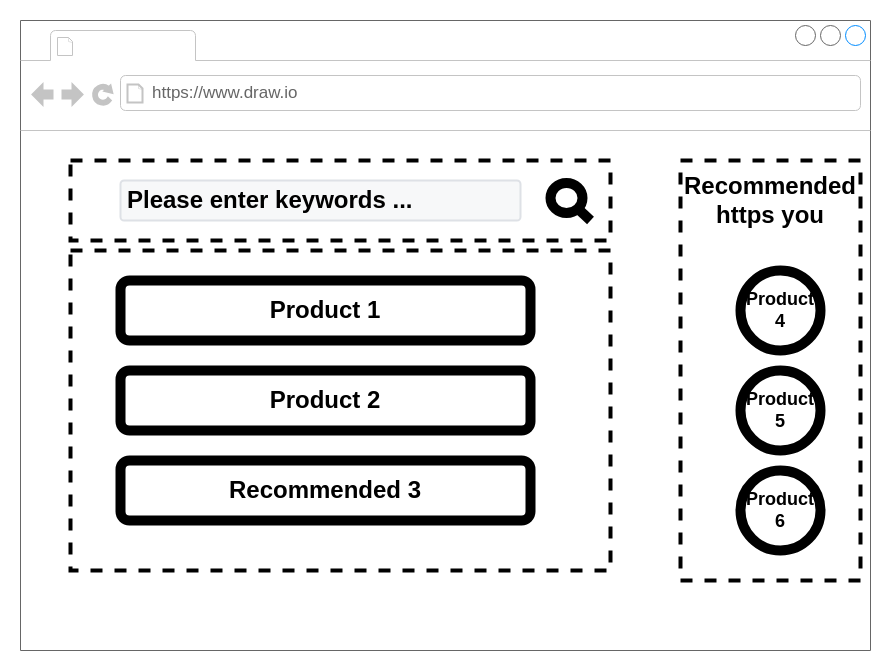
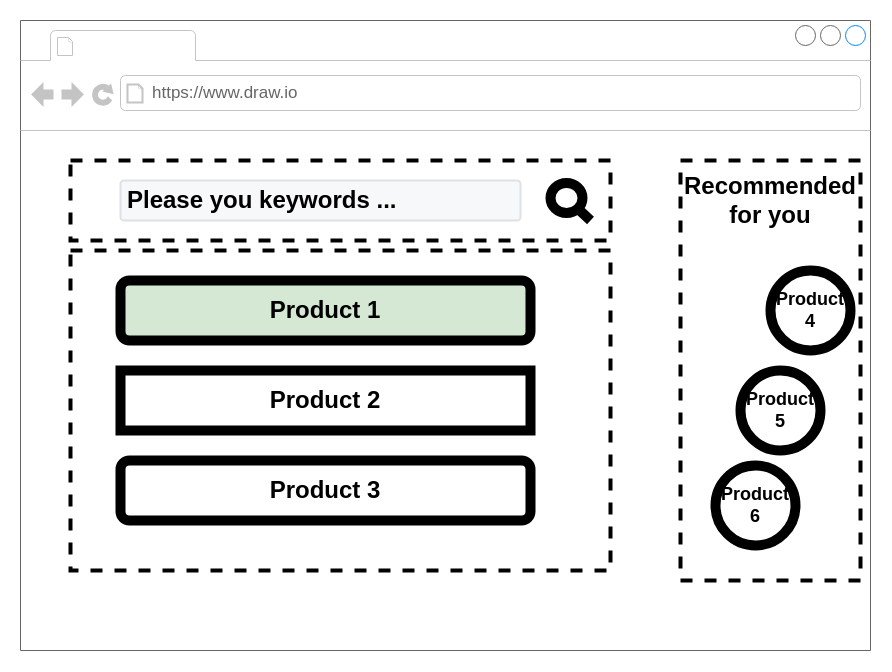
(201, 201) -> (194, 201)
(771, 201) -> (771, 201)
(326, 311) -> (326, 311)
(781, 311) -> (811, 311)
(326, 401) -> (326, 401)
(326, 491) -> (326, 491)
(781, 511) -> (756, 506)
